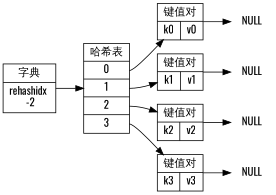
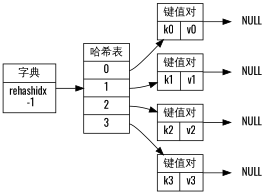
(29, 103) -> (29, 103)
